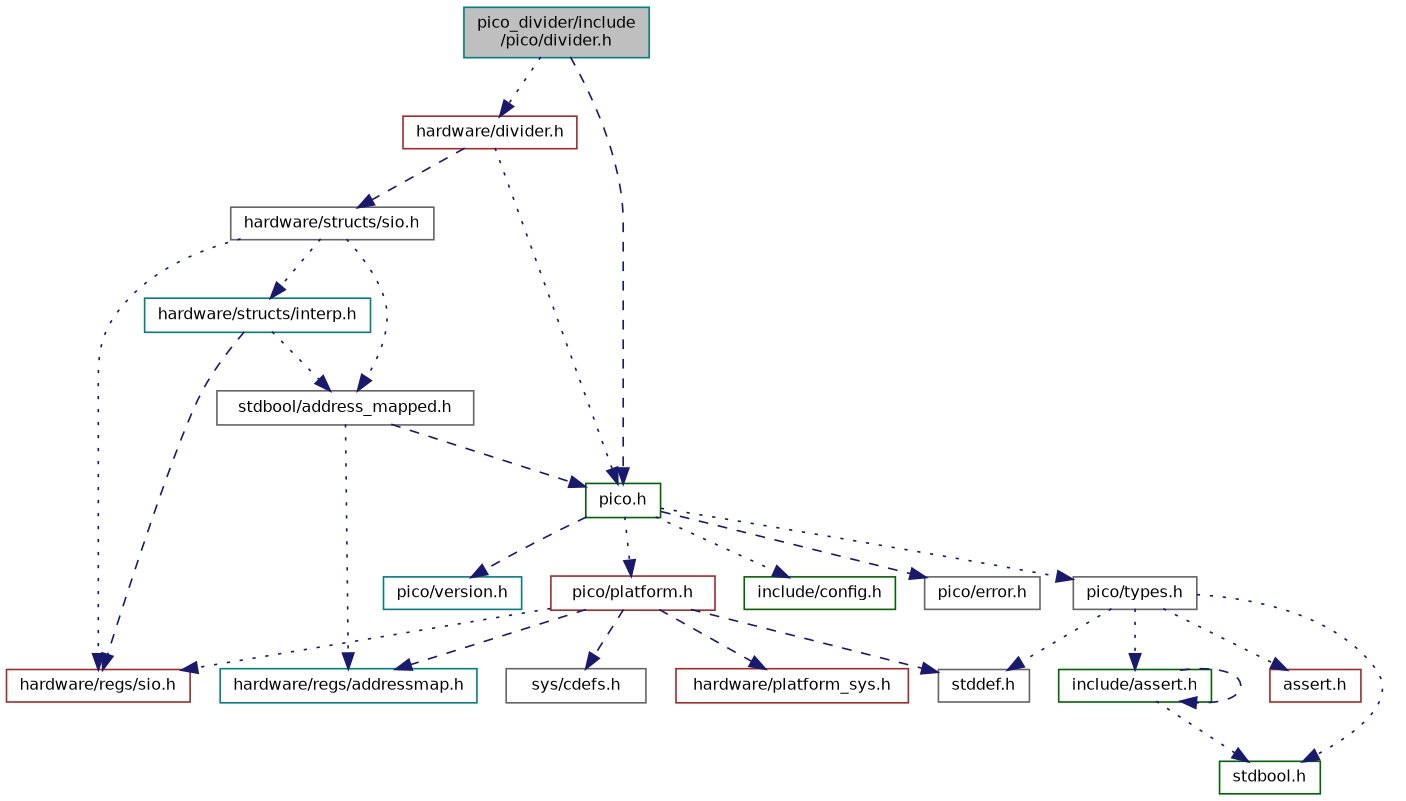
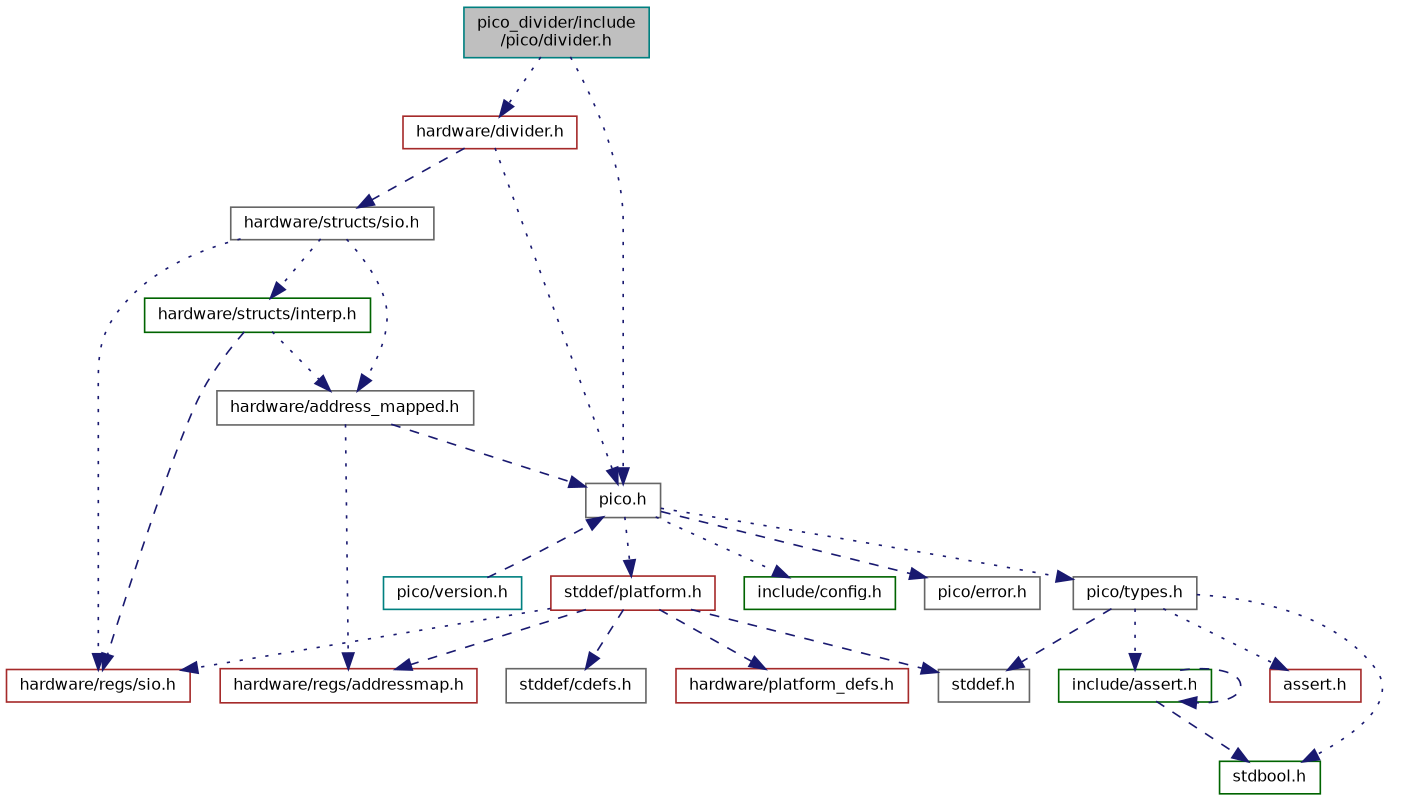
(623, 257) -> (623, 257)
(258, 315) -> (258, 315)
(345, 408) -> (345, 408)
(623, 500) -> (623, 500)
(536, 542) -> (539, 552)
(633, 593) -> (633, 593)
(1067, 635) -> (1067, 635)
(349, 686) -> (349, 686)
(576, 686) -> (576, 686)
(792, 686) -> (792, 686)
(1196, 727) -> (1196, 727)
